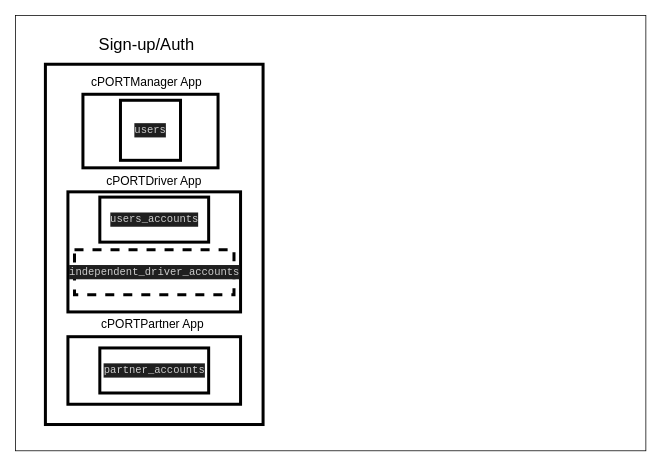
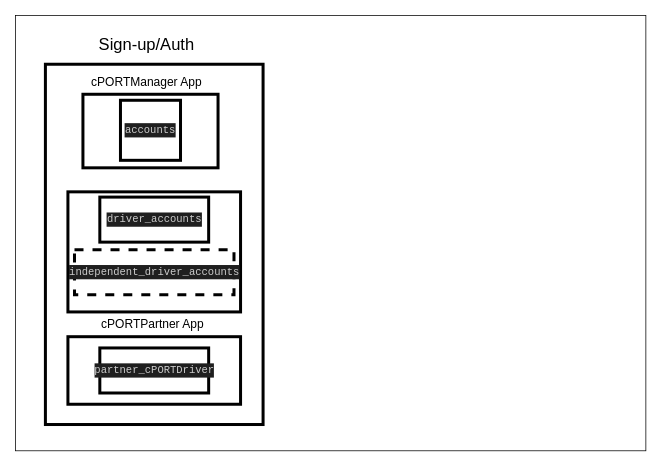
(150, 130) -> (150, 130)
(154, 180) -> none
(155, 219) -> (155, 219)
(155, 370) -> (155, 370)
